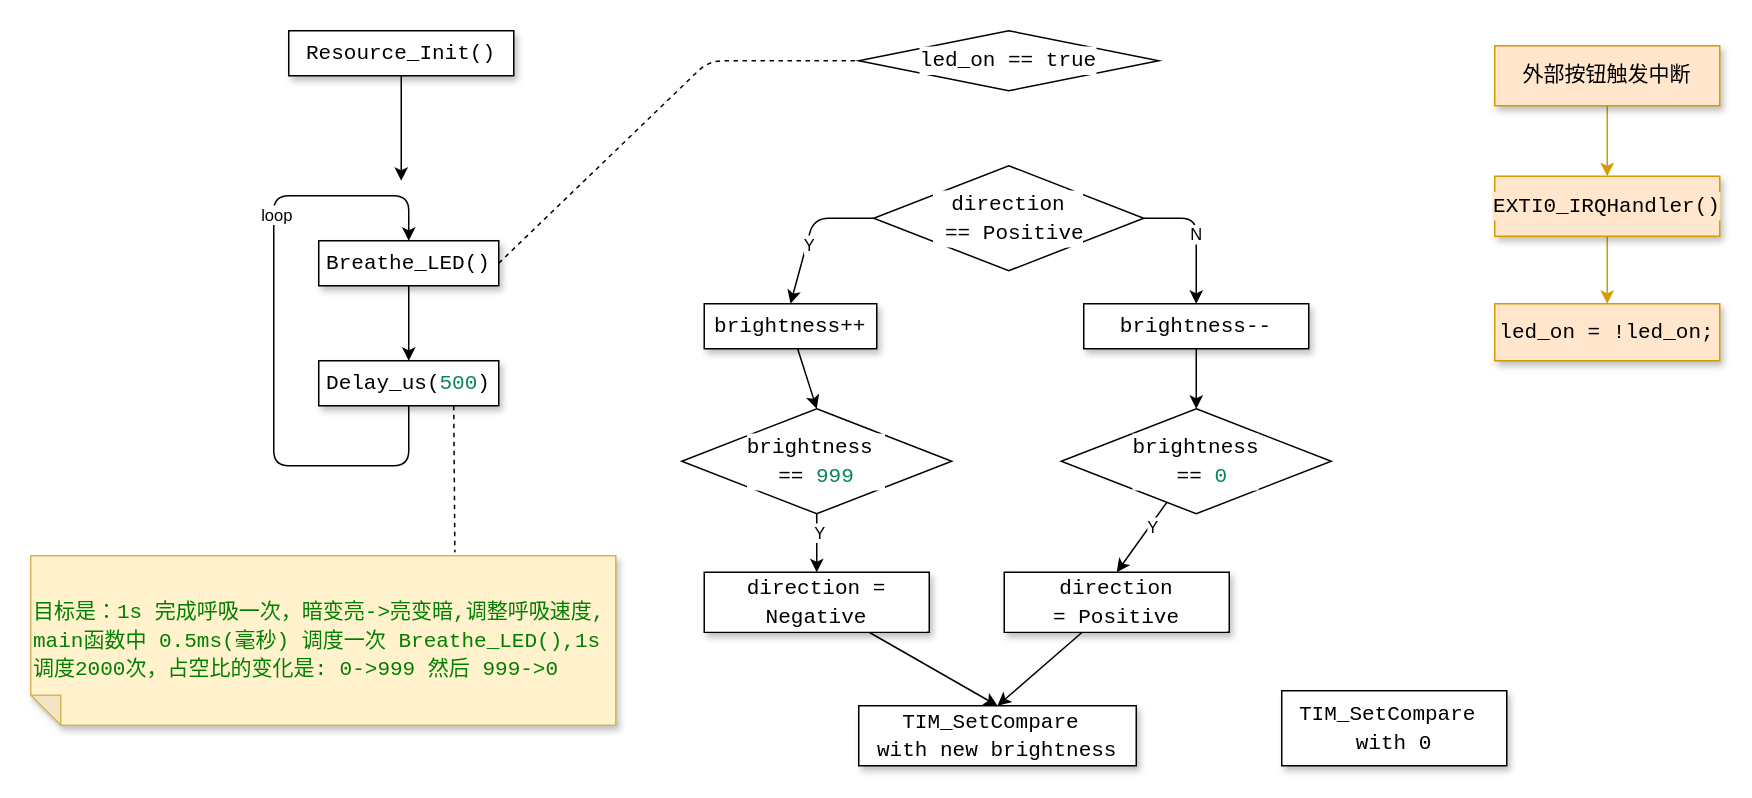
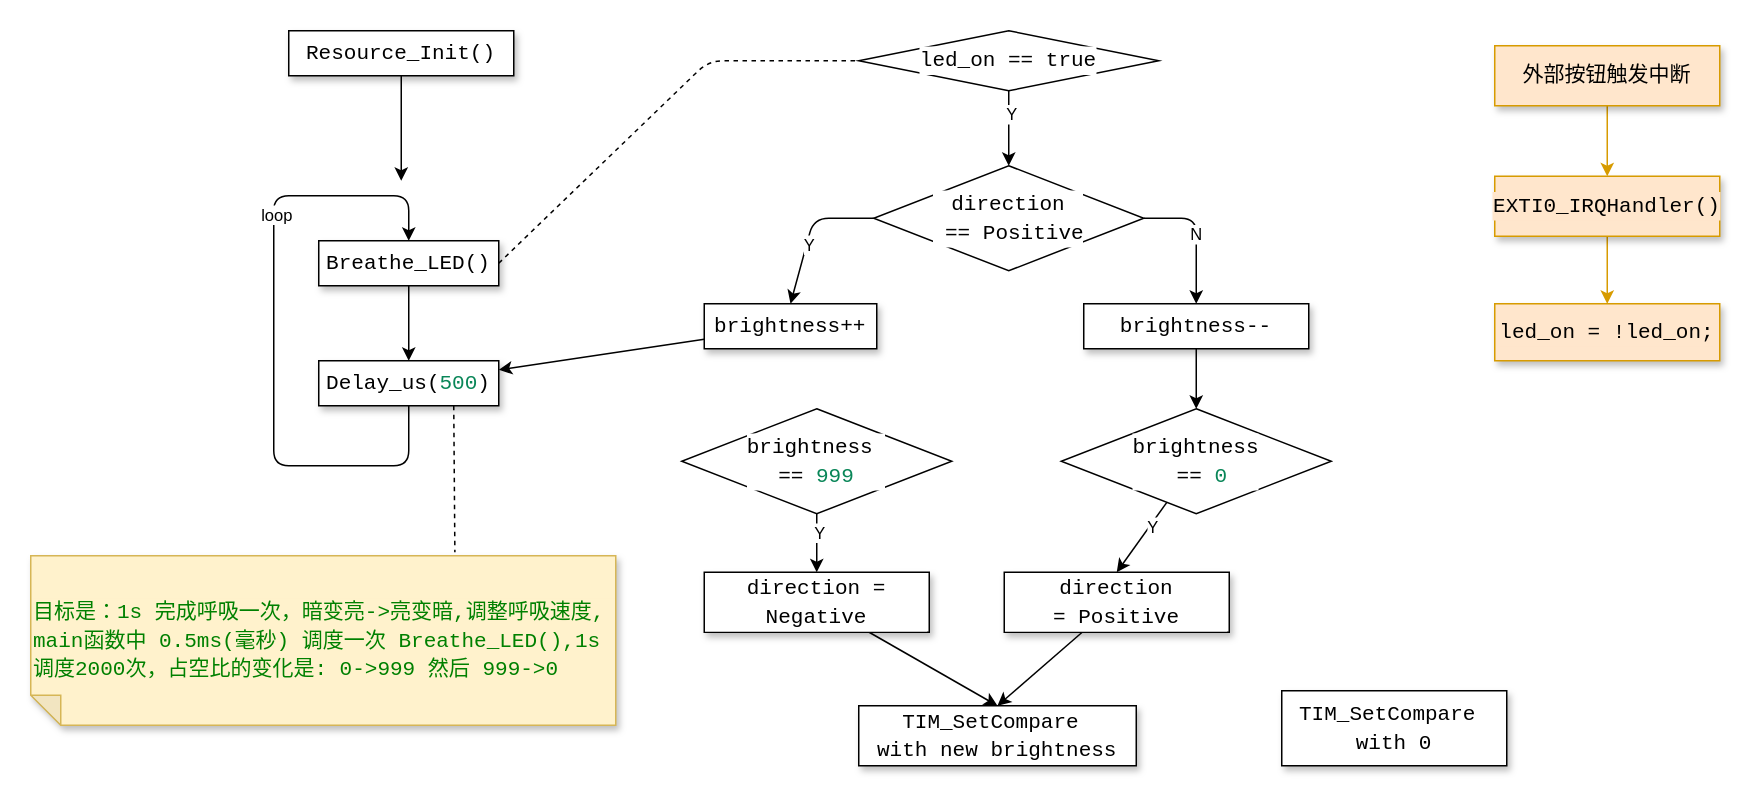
none -> (1009, 123)
(806, 374) -> (606, 354)
